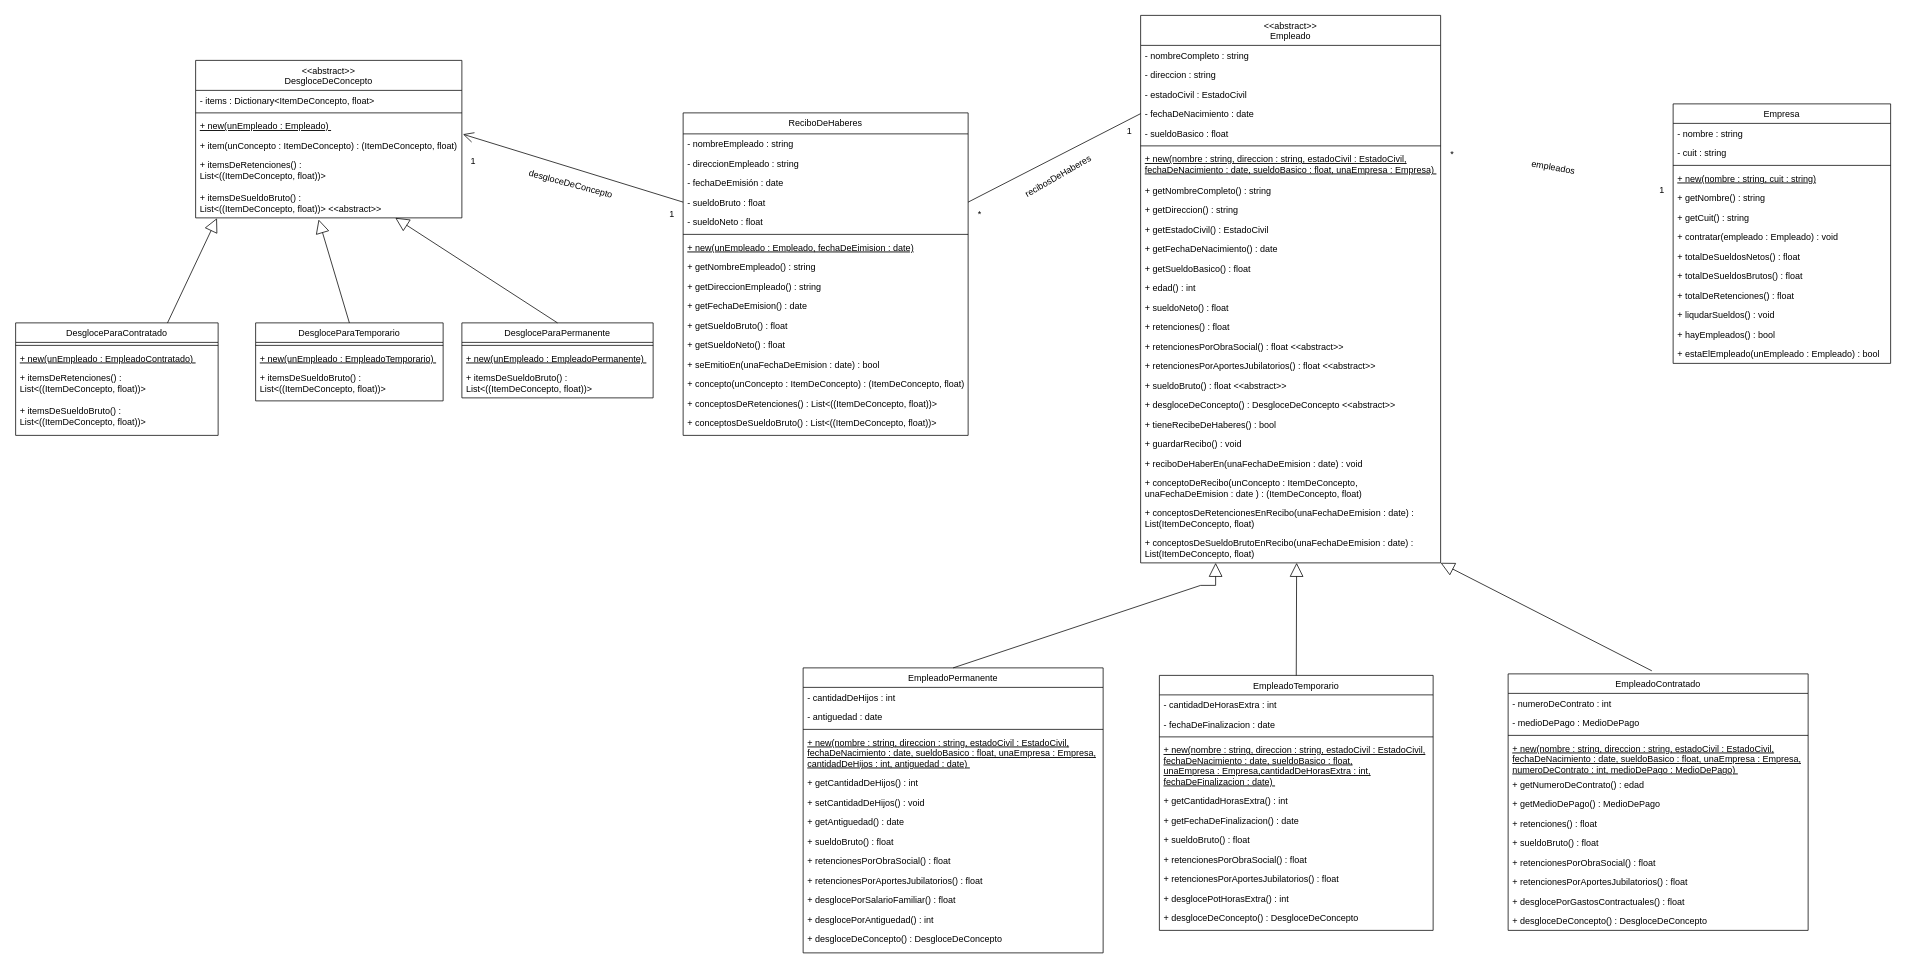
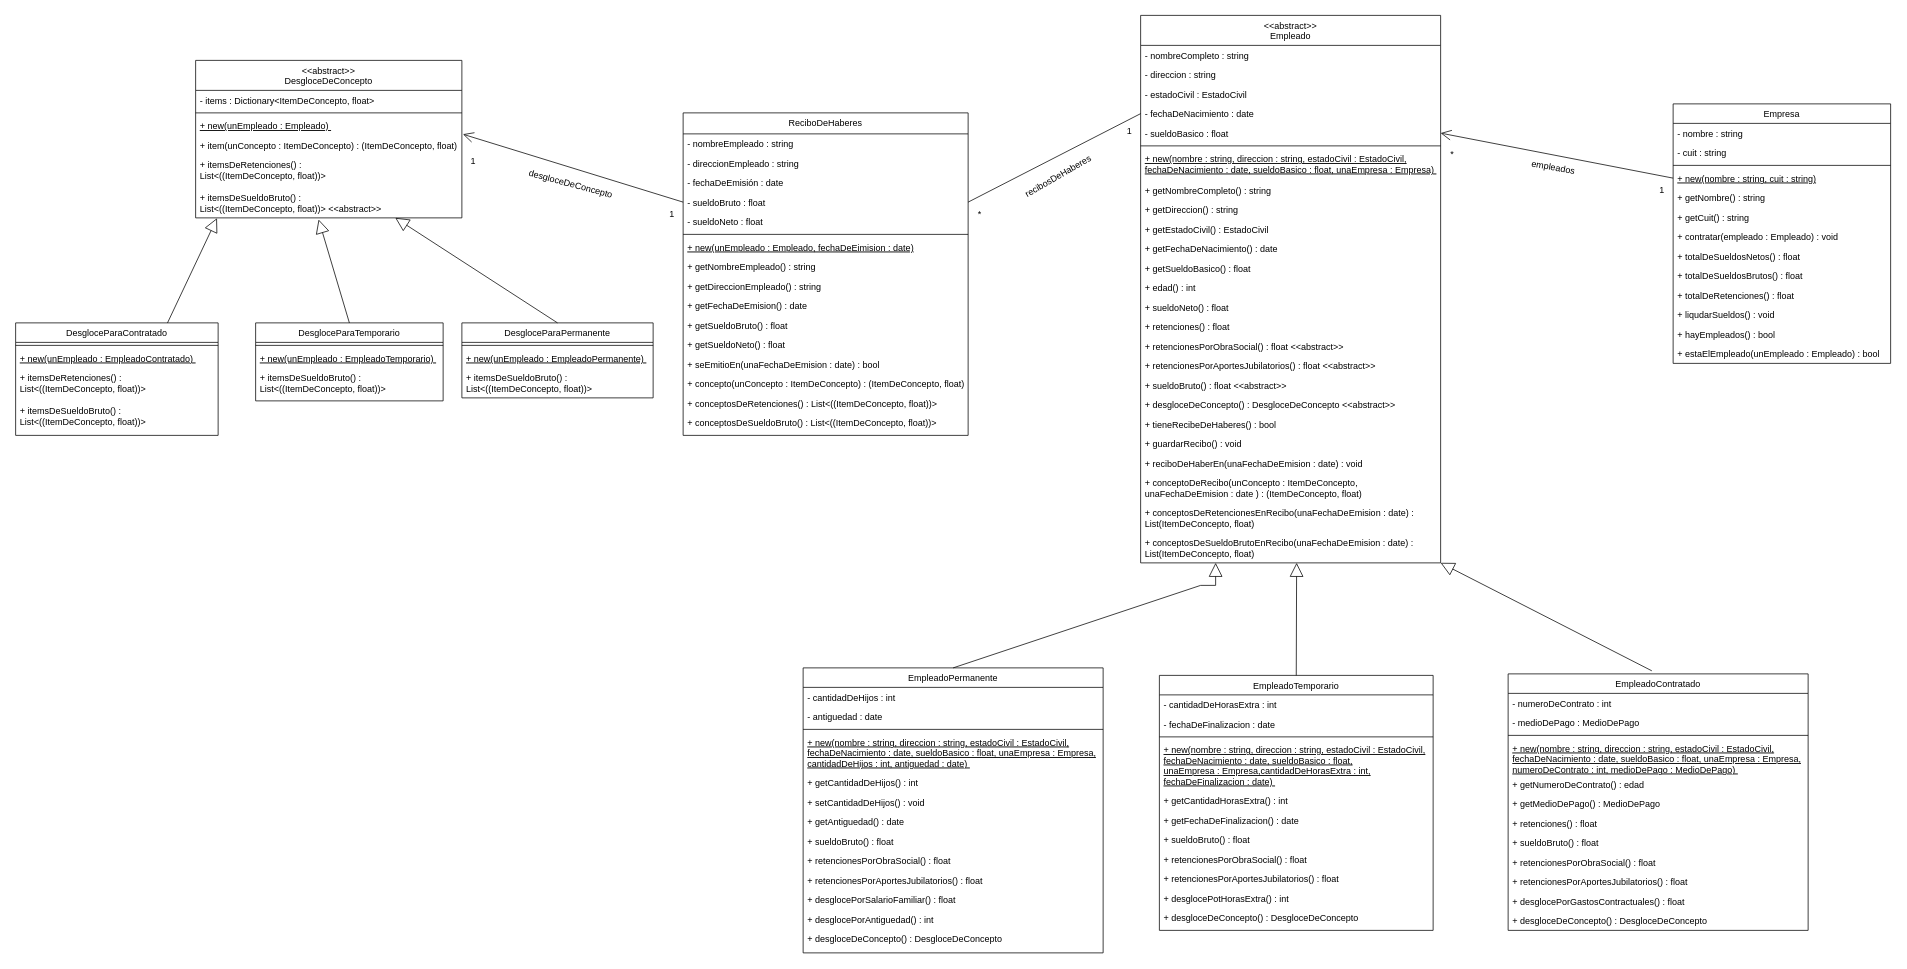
none -> (1556, 155)
